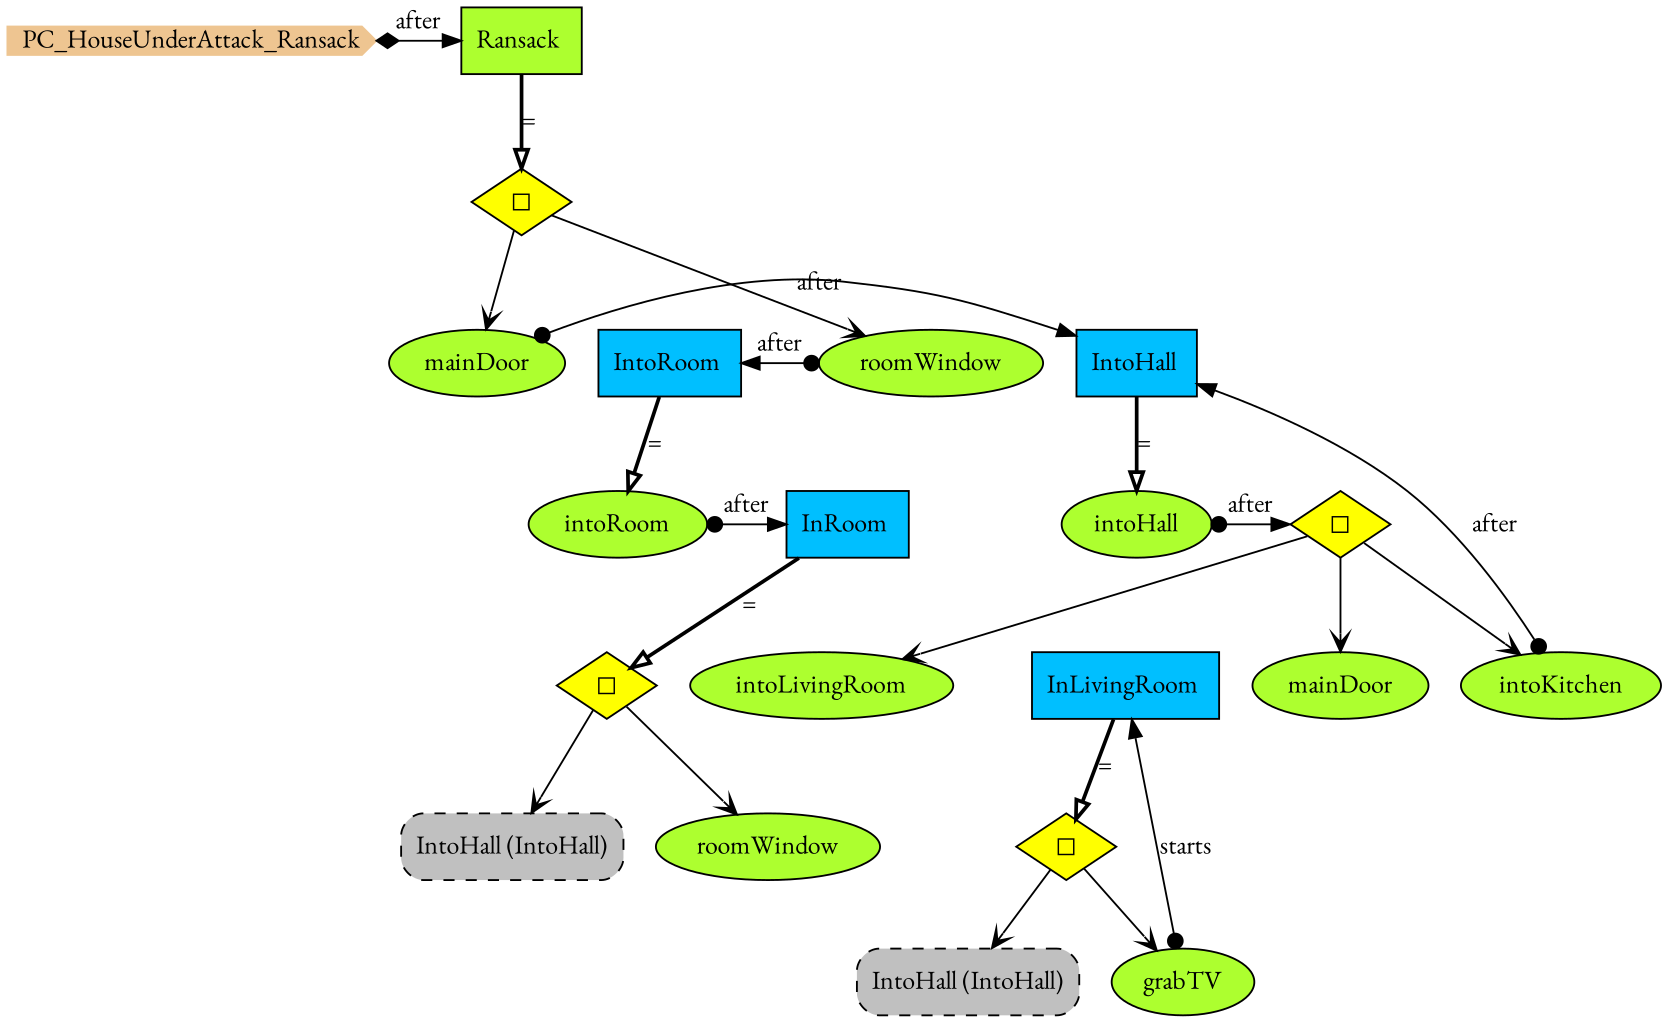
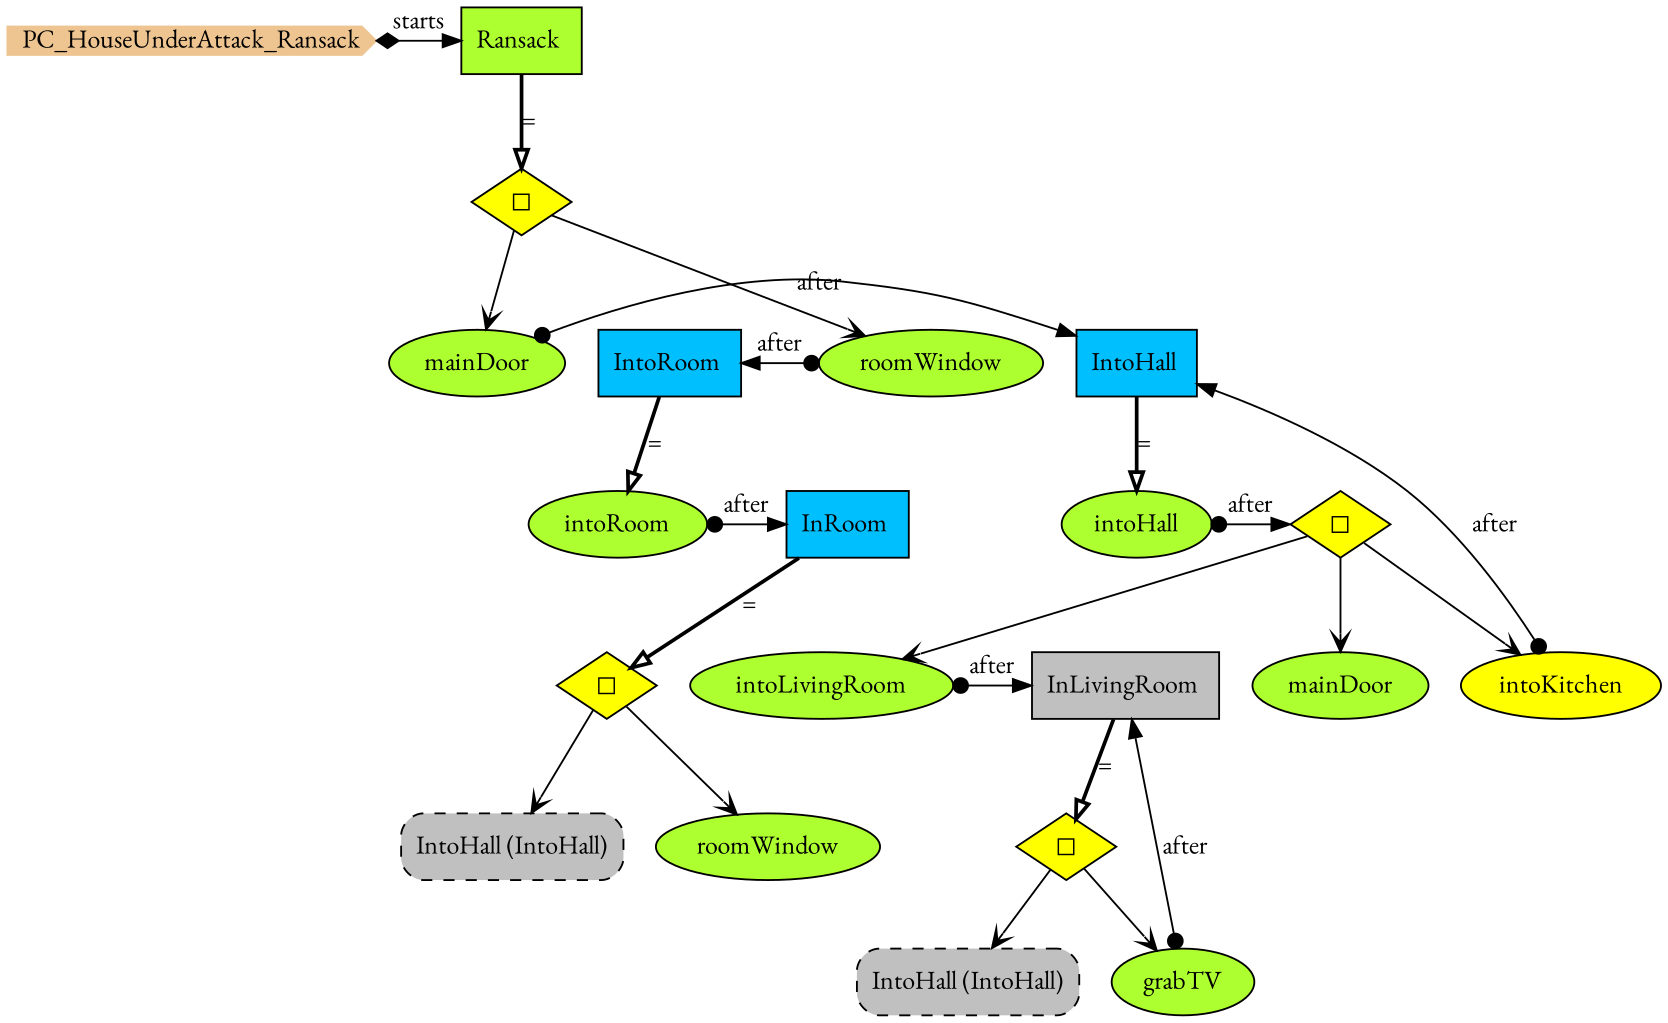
(419, 21) -> (419, 21)
none -> (990, 686)
(1126, 686) -> (1126, 686)
(1561, 686) -> (1561, 686)
(1186, 847) -> (1186, 847)
